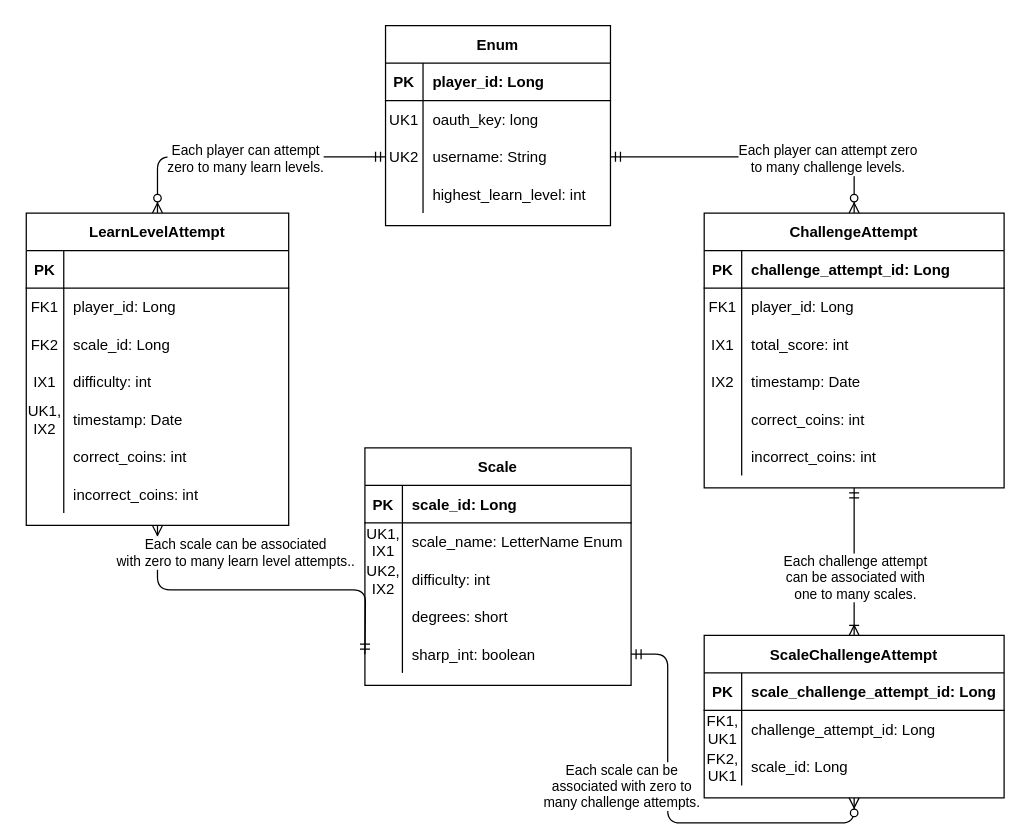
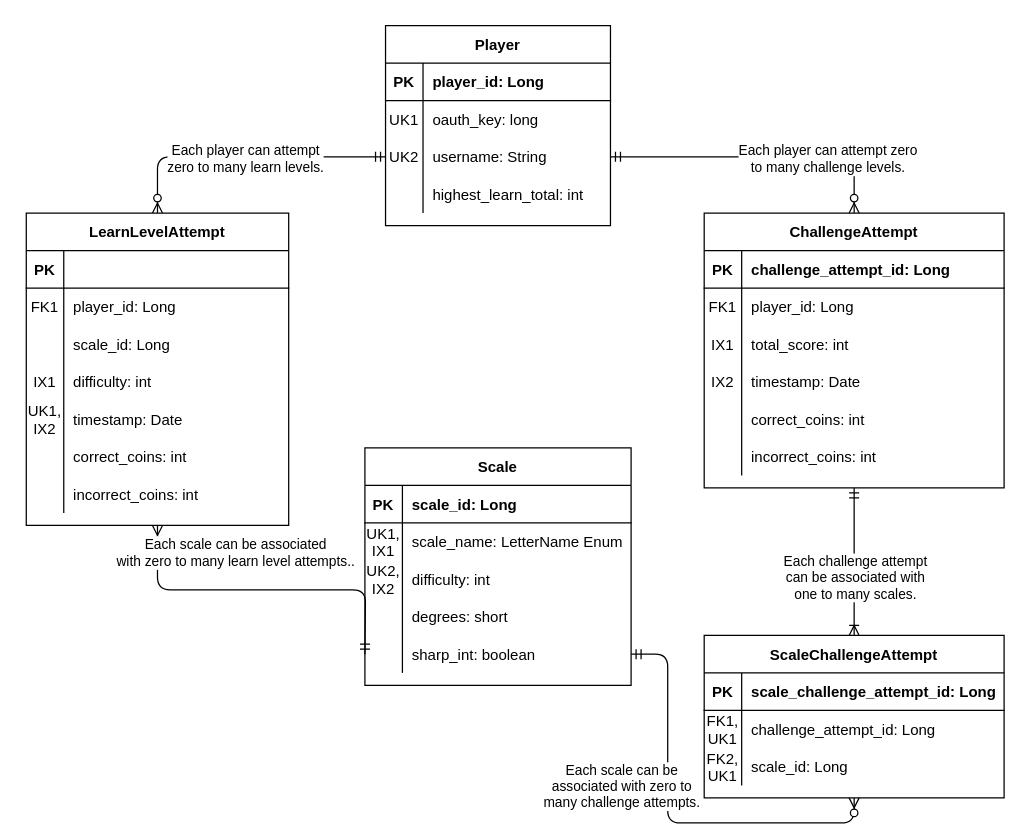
(498, 45) -> (498, 45)
(520, 195) -> (522, 195)
(45, 344) -> none
